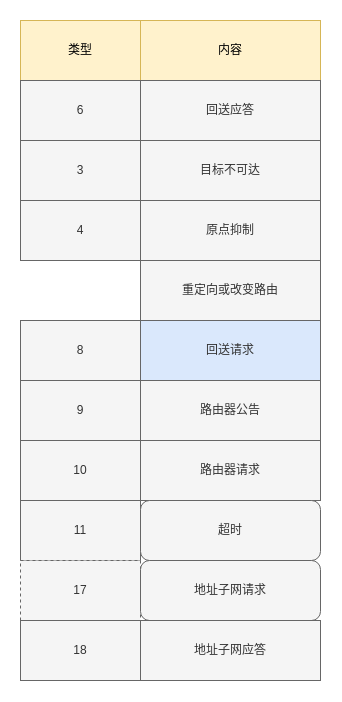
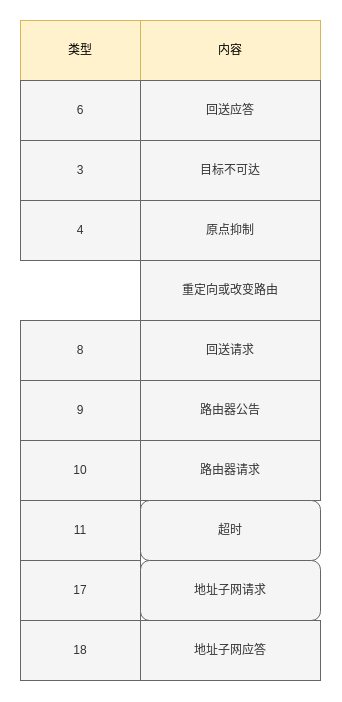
(231, 351) -> (231, 351)
(81, 591) -> (81, 591)
